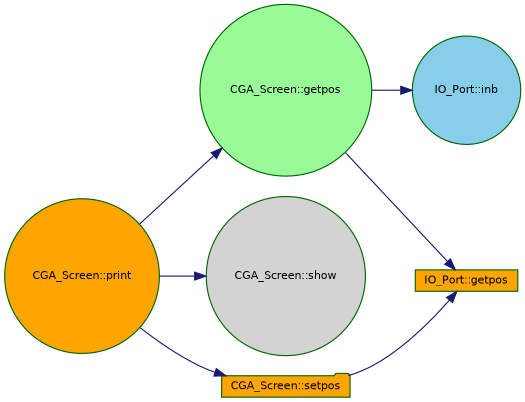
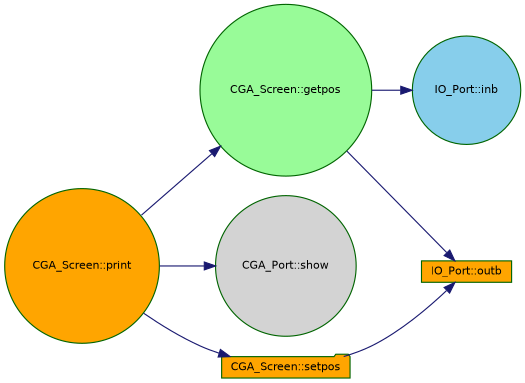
(286, 276) -> (286, 266)
(467, 281) -> (467, 272)
